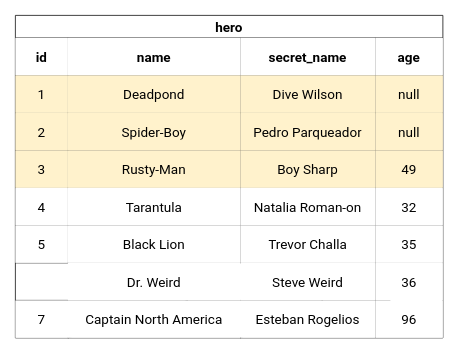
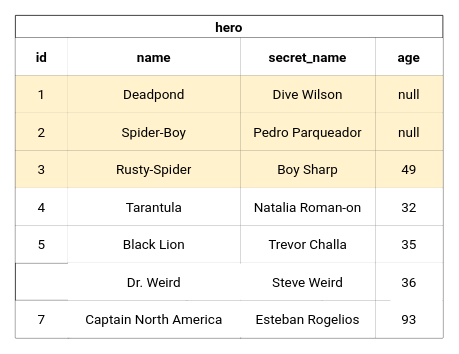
(154, 169) -> (154, 169)
(409, 319) -> (409, 319)
